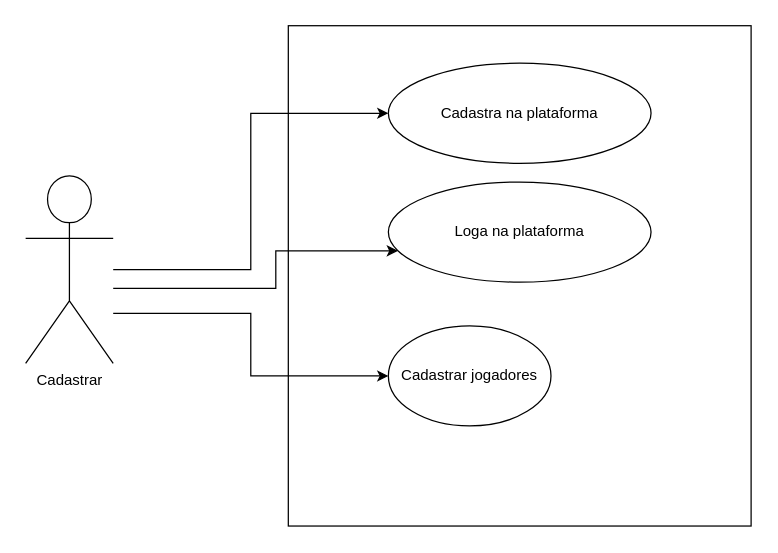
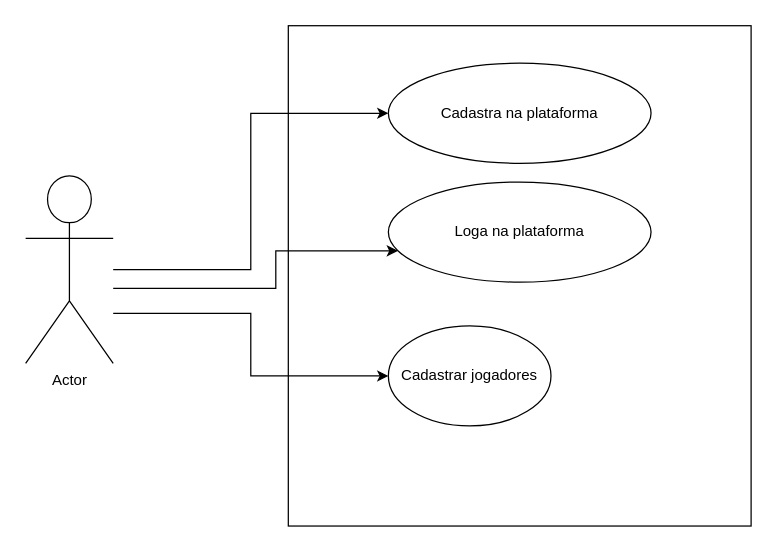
(70, 381) -> (70, 381)
